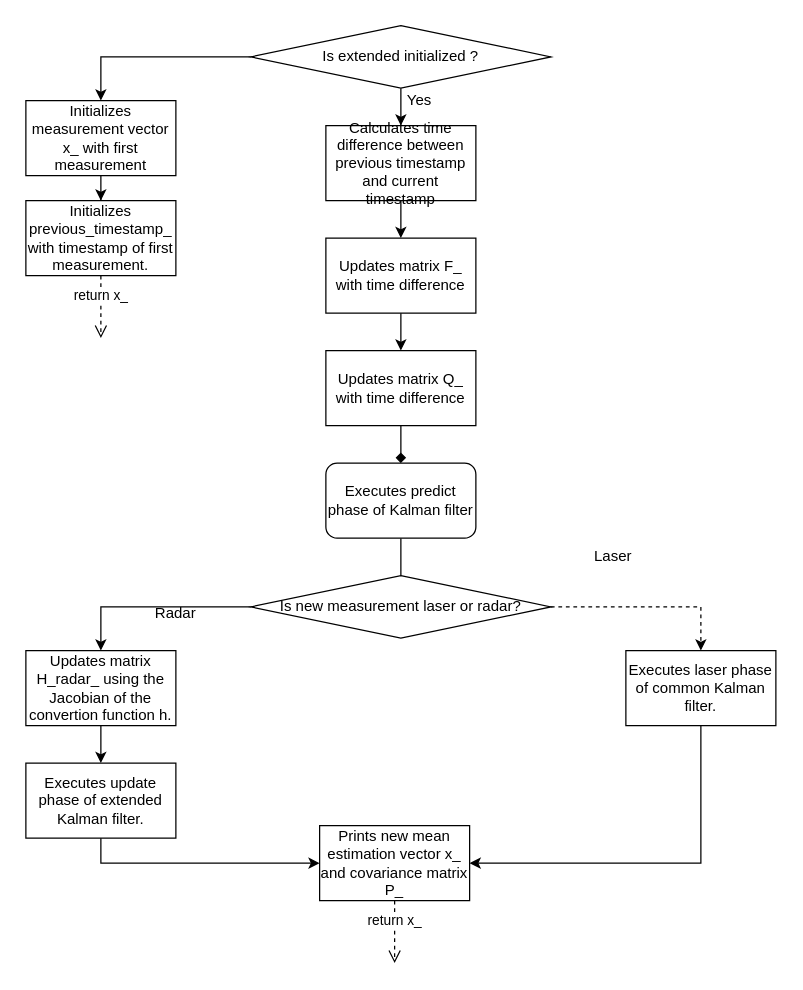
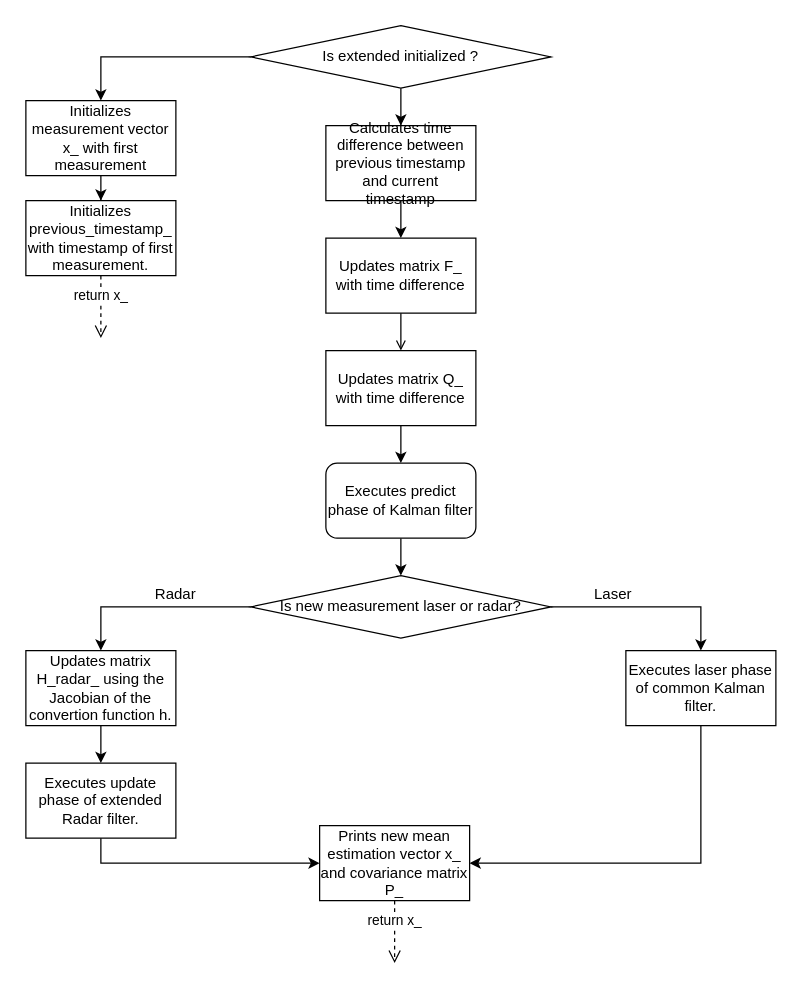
(419, 101) -> none
(401, 341) -> (401, 342)
(401, 452) -> (401, 453)
(613, 557) -> (613, 594)
(401, 569) -> (401, 566)
(644, 607) -> (644, 607)
(176, 613) -> (176, 594)
(101, 801) -> (101, 801)
